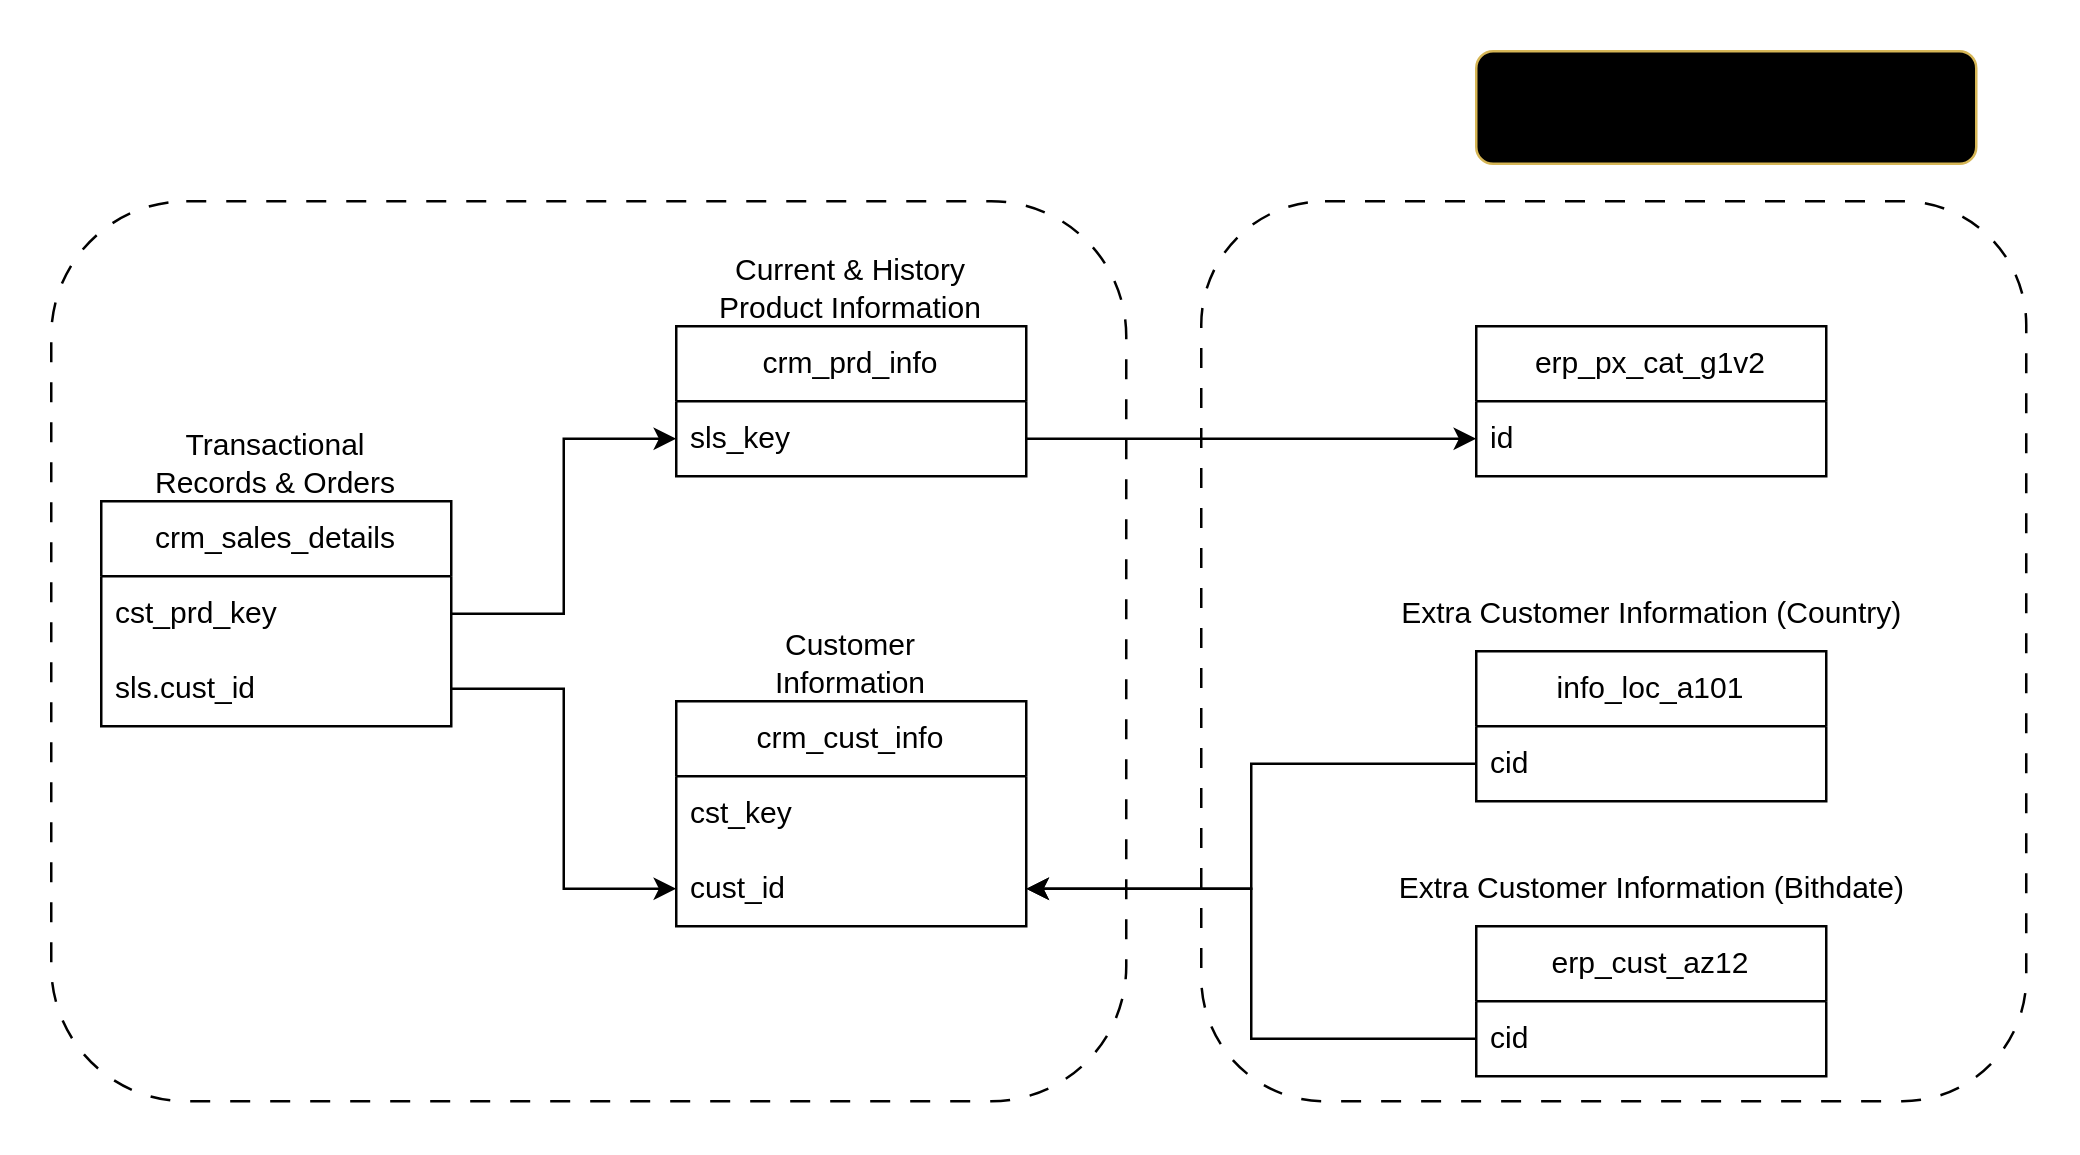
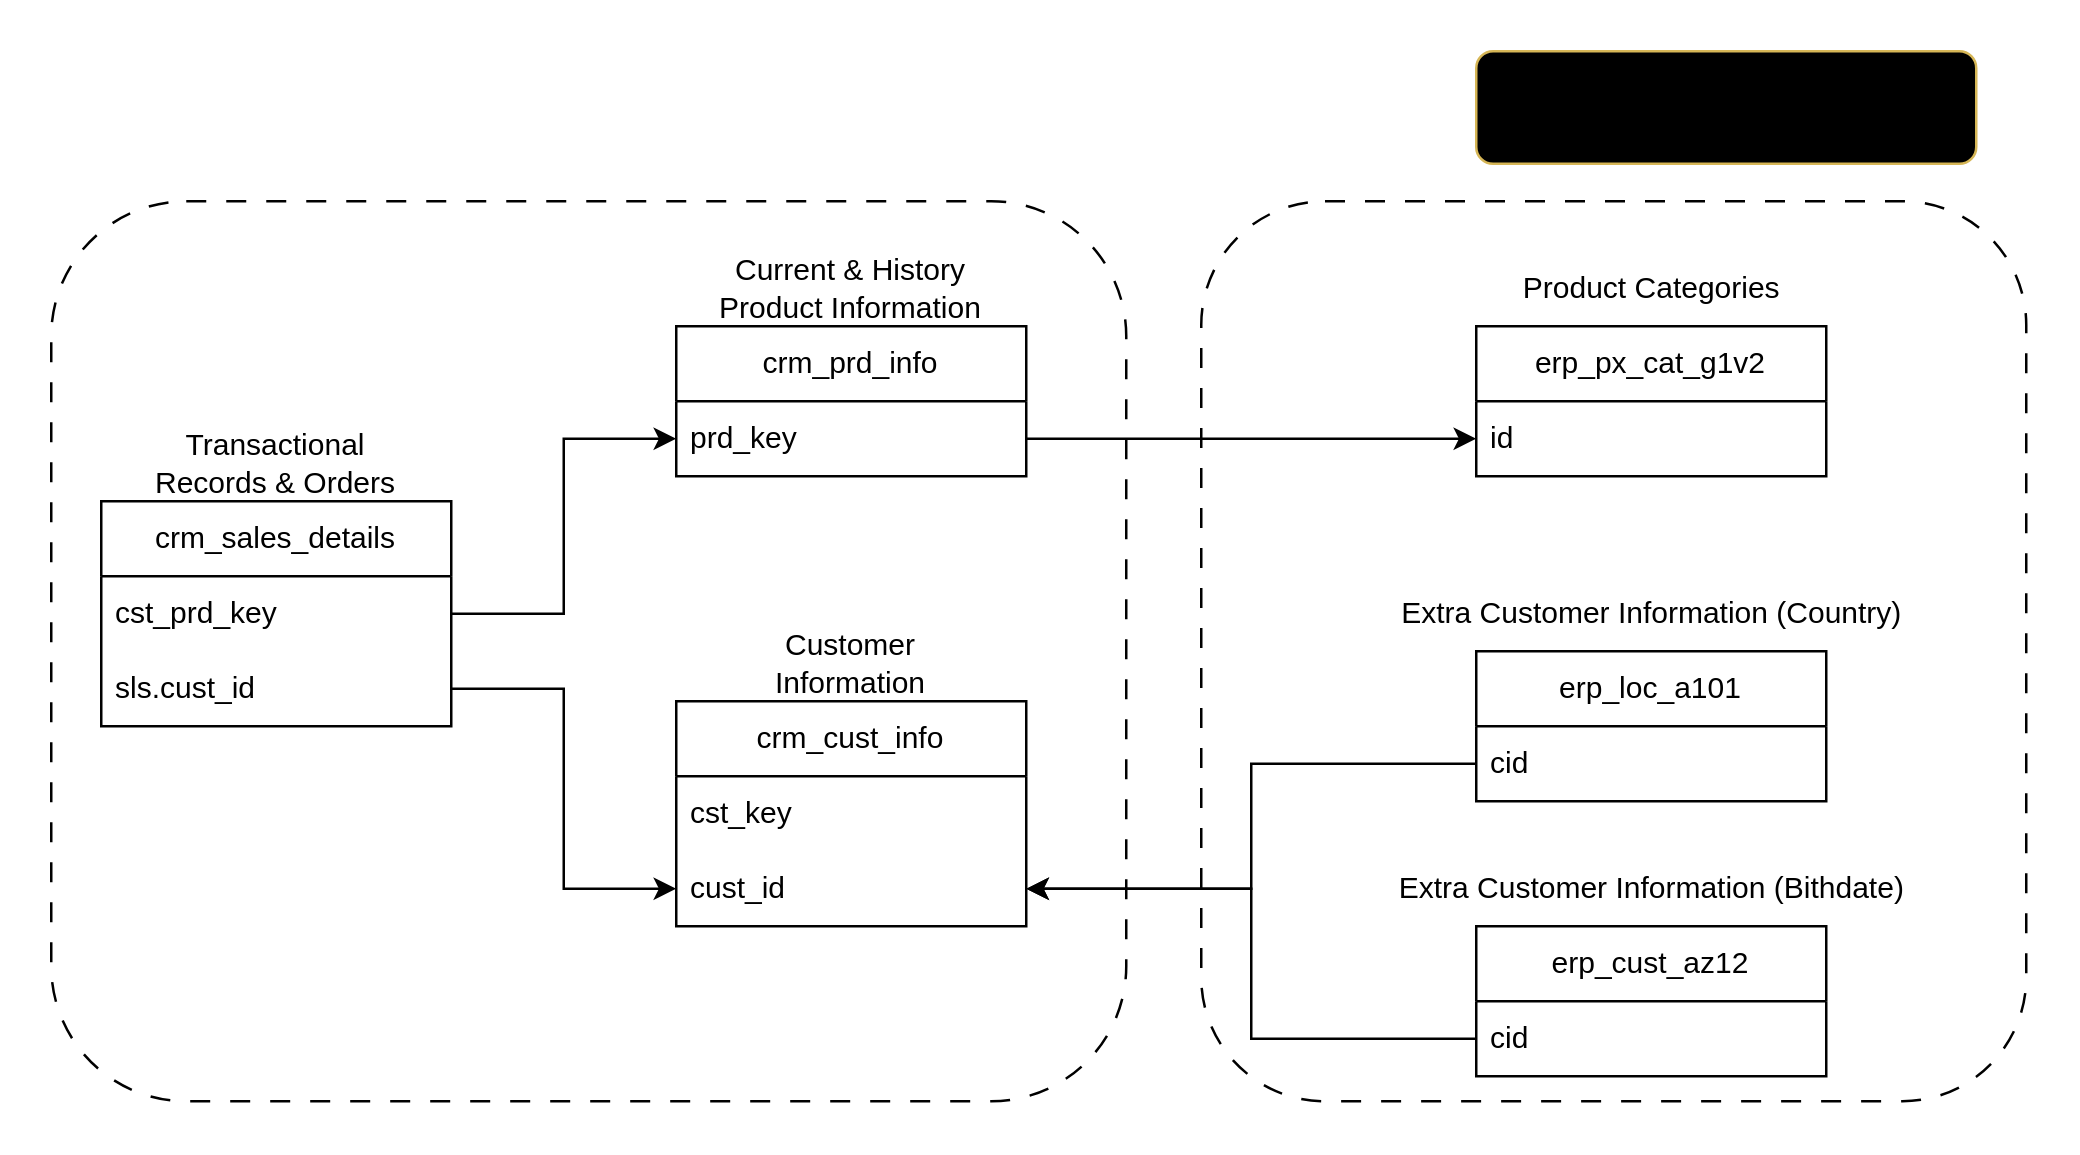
none -> (1651, 289)
(746, 439) -> (750, 439)
(1651, 689) -> (1651, 689)
